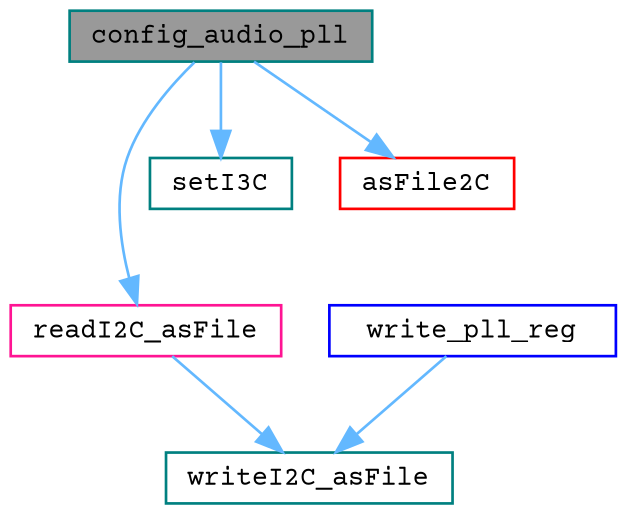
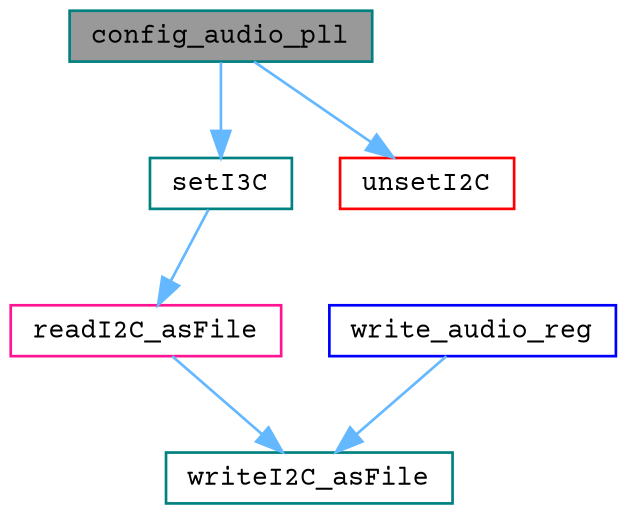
(127, 160) -> (190, 245)
(427, 183) -> (427, 183)
(473, 331) -> (473, 331)
